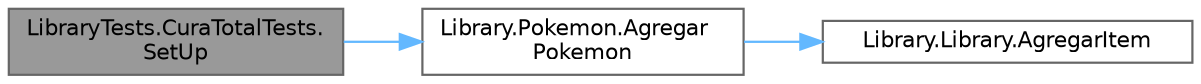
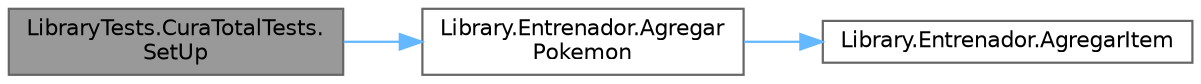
(583, 42) -> (583, 42)
(1008, 42) -> (1008, 42)
